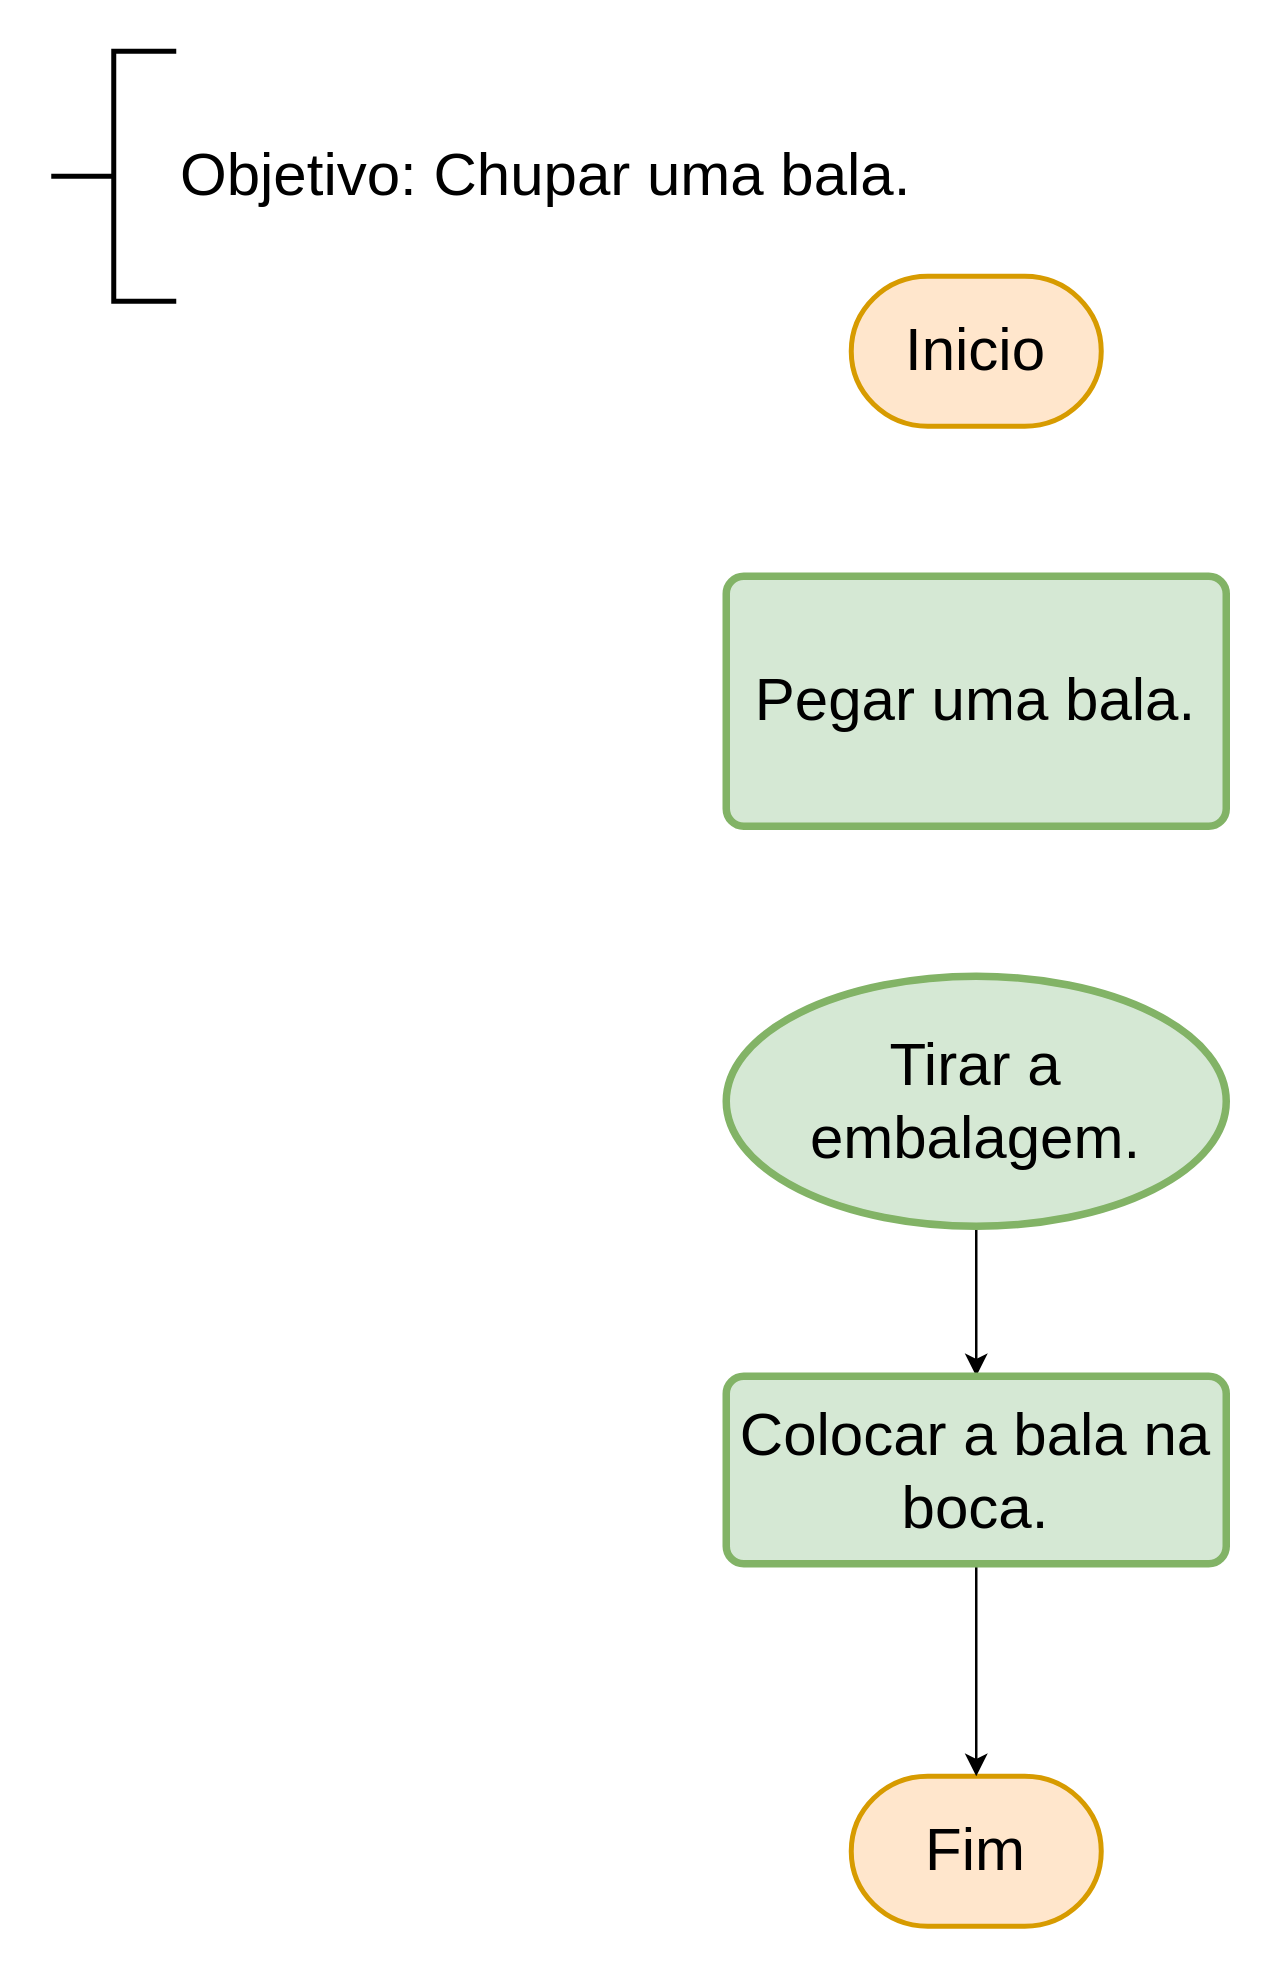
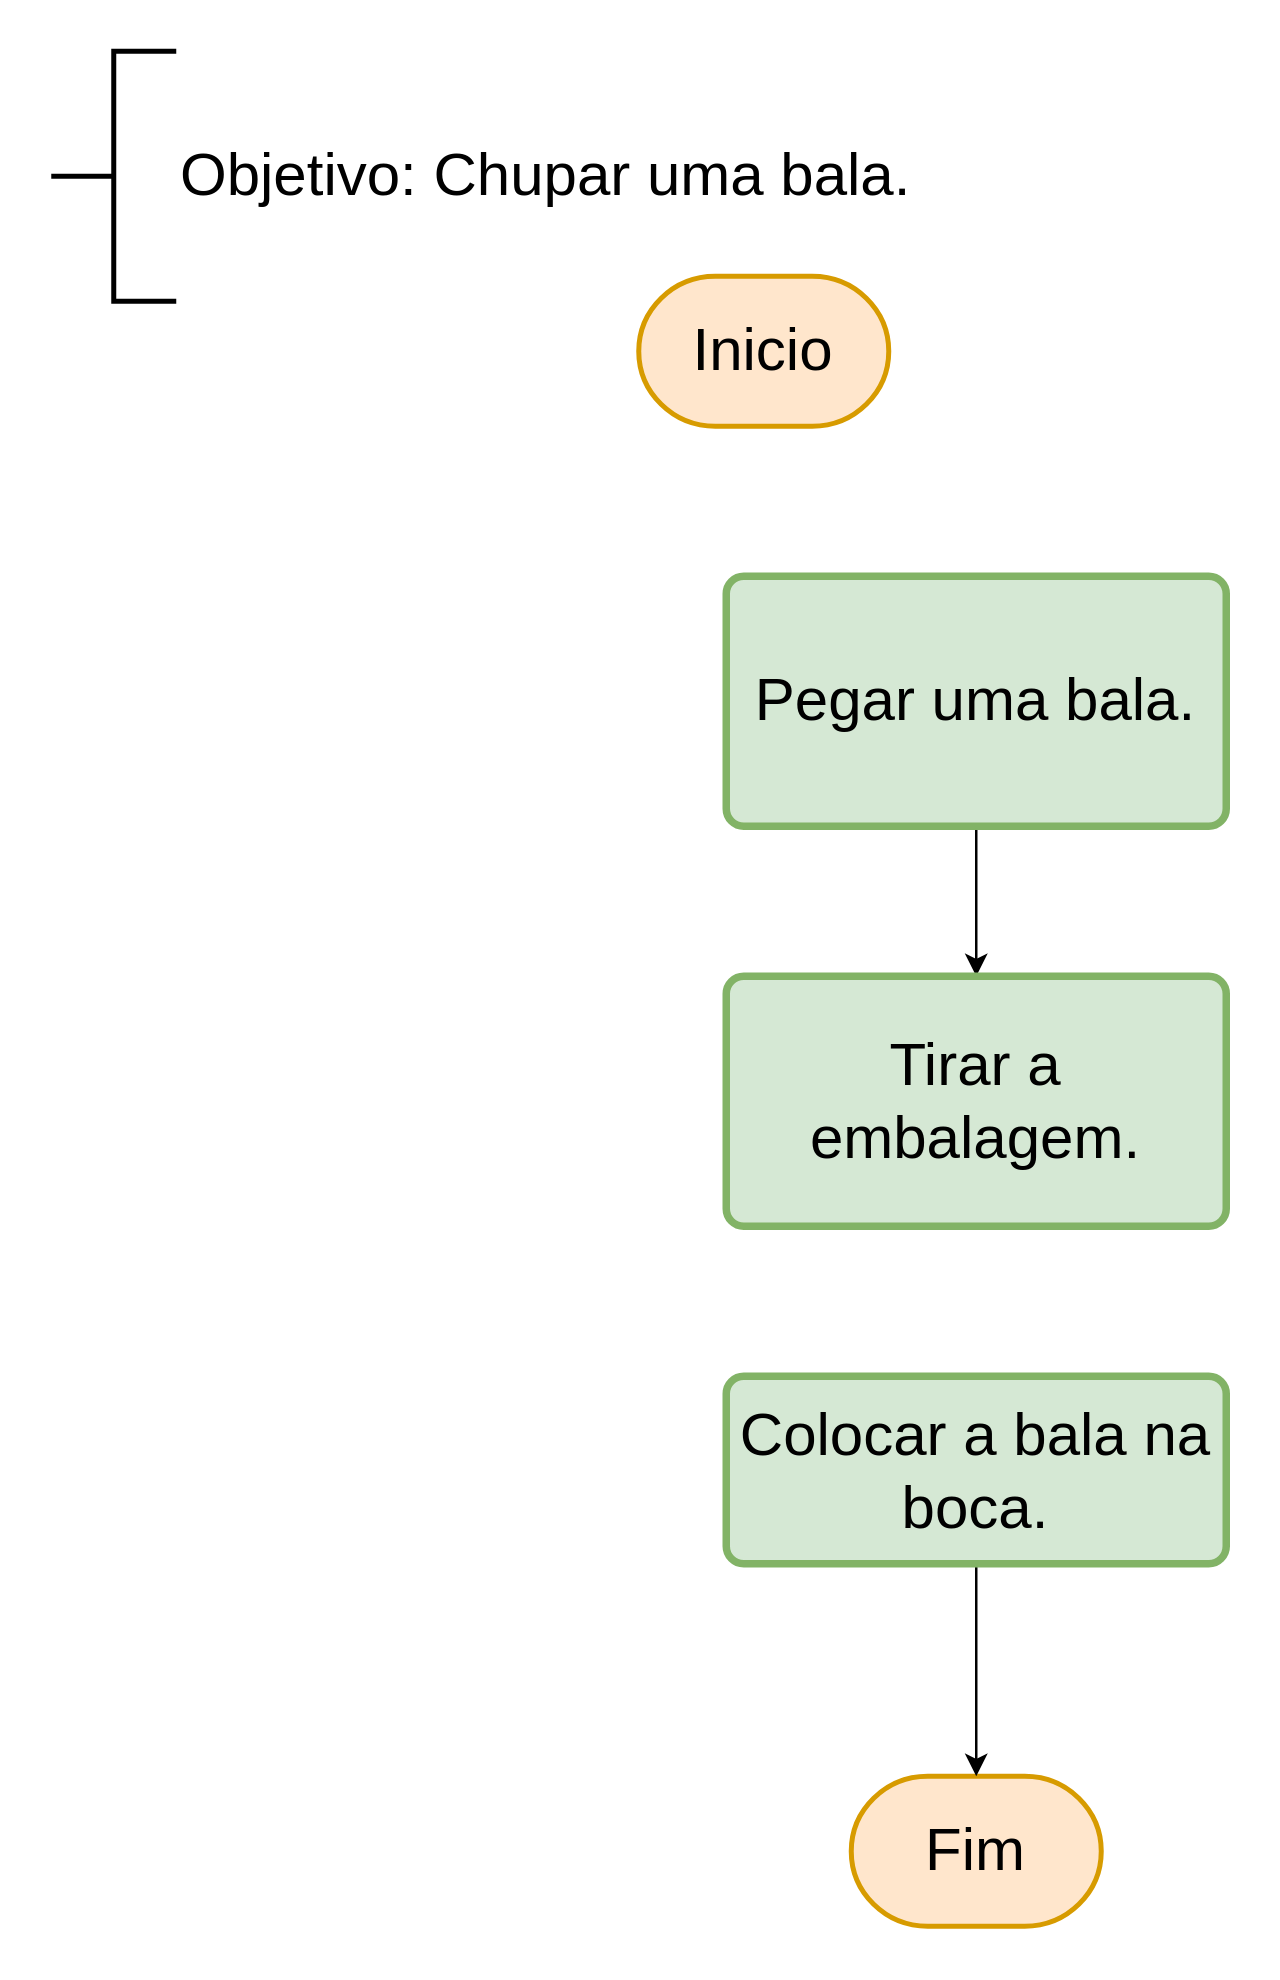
(976, 351) -> (764, 351)
none -> (976, 894)
(976, 1101) -> (976, 1101)
(976, 1294) -> none
